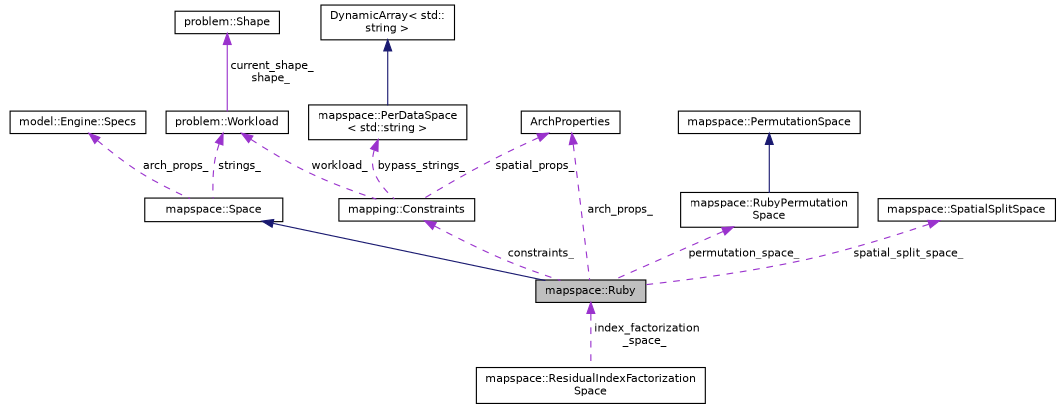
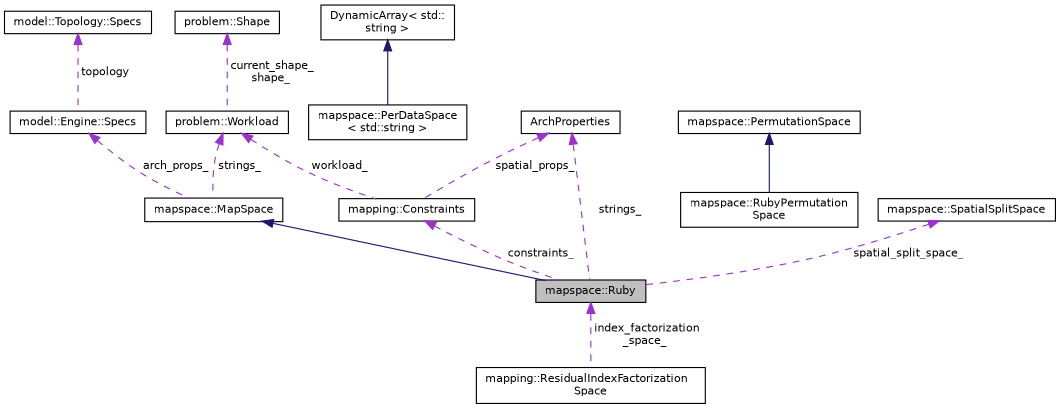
none -> (78, 22)
(227, 78) -> (227, 78)
(377, 177) -> none
(214, 210) -> (214, 210)
(619, 210) -> (619, 210)
(668, 256) -> none
(591, 385) -> (591, 385)
